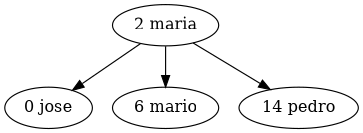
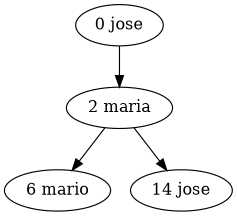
(111, 64) -> (119, 61)
(299, 108) -> (181, 190)
